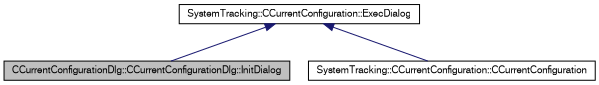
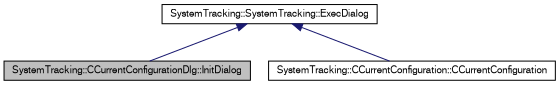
(299, 14) -> (270, 14)
(147, 71) -> (127, 71)
